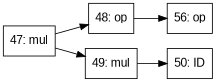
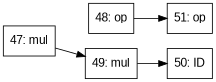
(190, 18) -> (190, 18)
(68, 30) -> none
